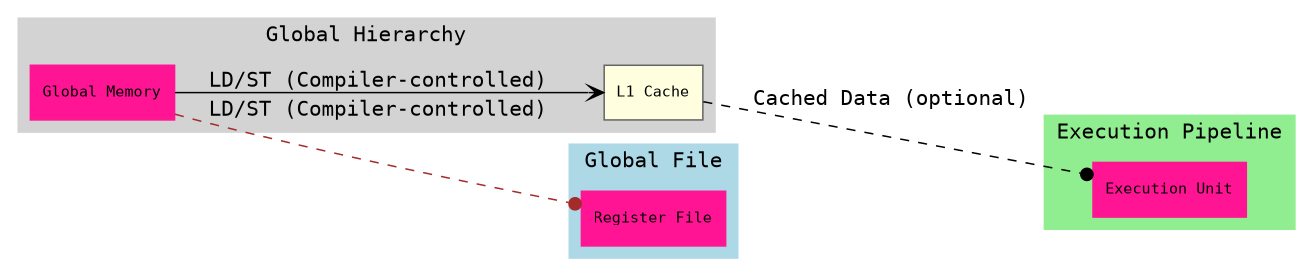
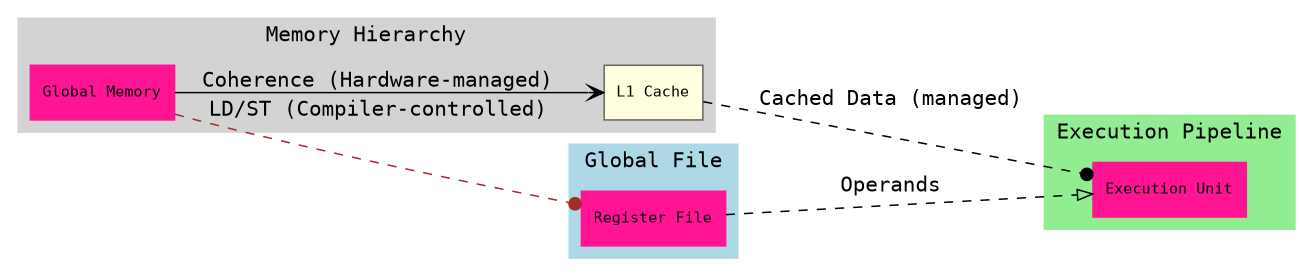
(367, 36) -> (367, 36)
(378, 81) -> (378, 81)
(891, 99) -> (891, 99)
none -> (901, 205)
